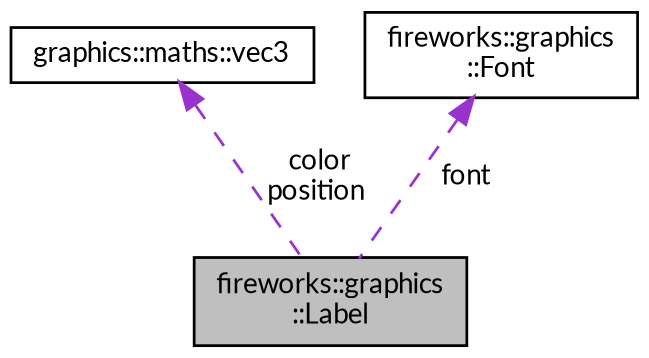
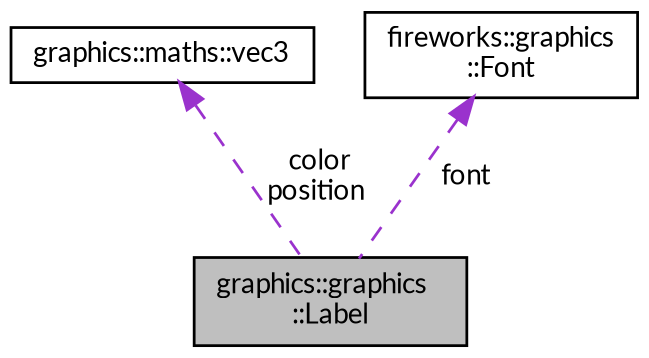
(330, 302) -> (330, 302)
